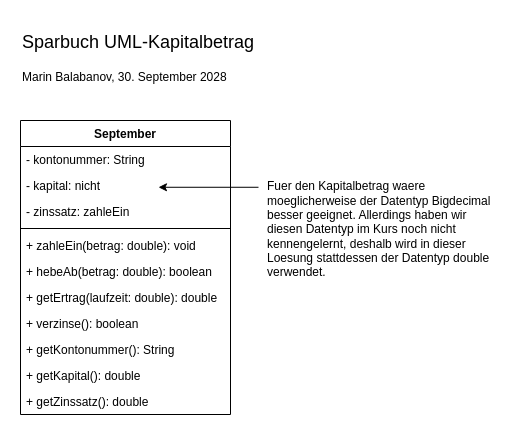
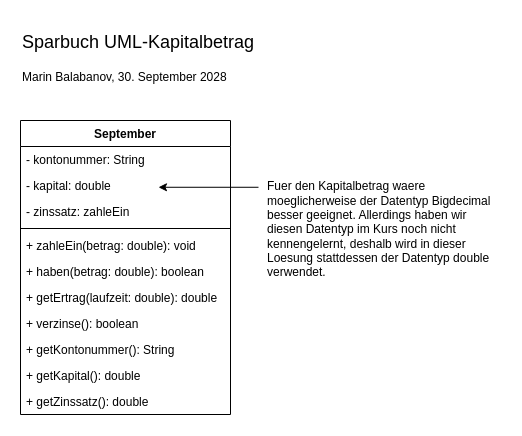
(70, 186) -> (74, 186)
(128, 272) -> (124, 272)
